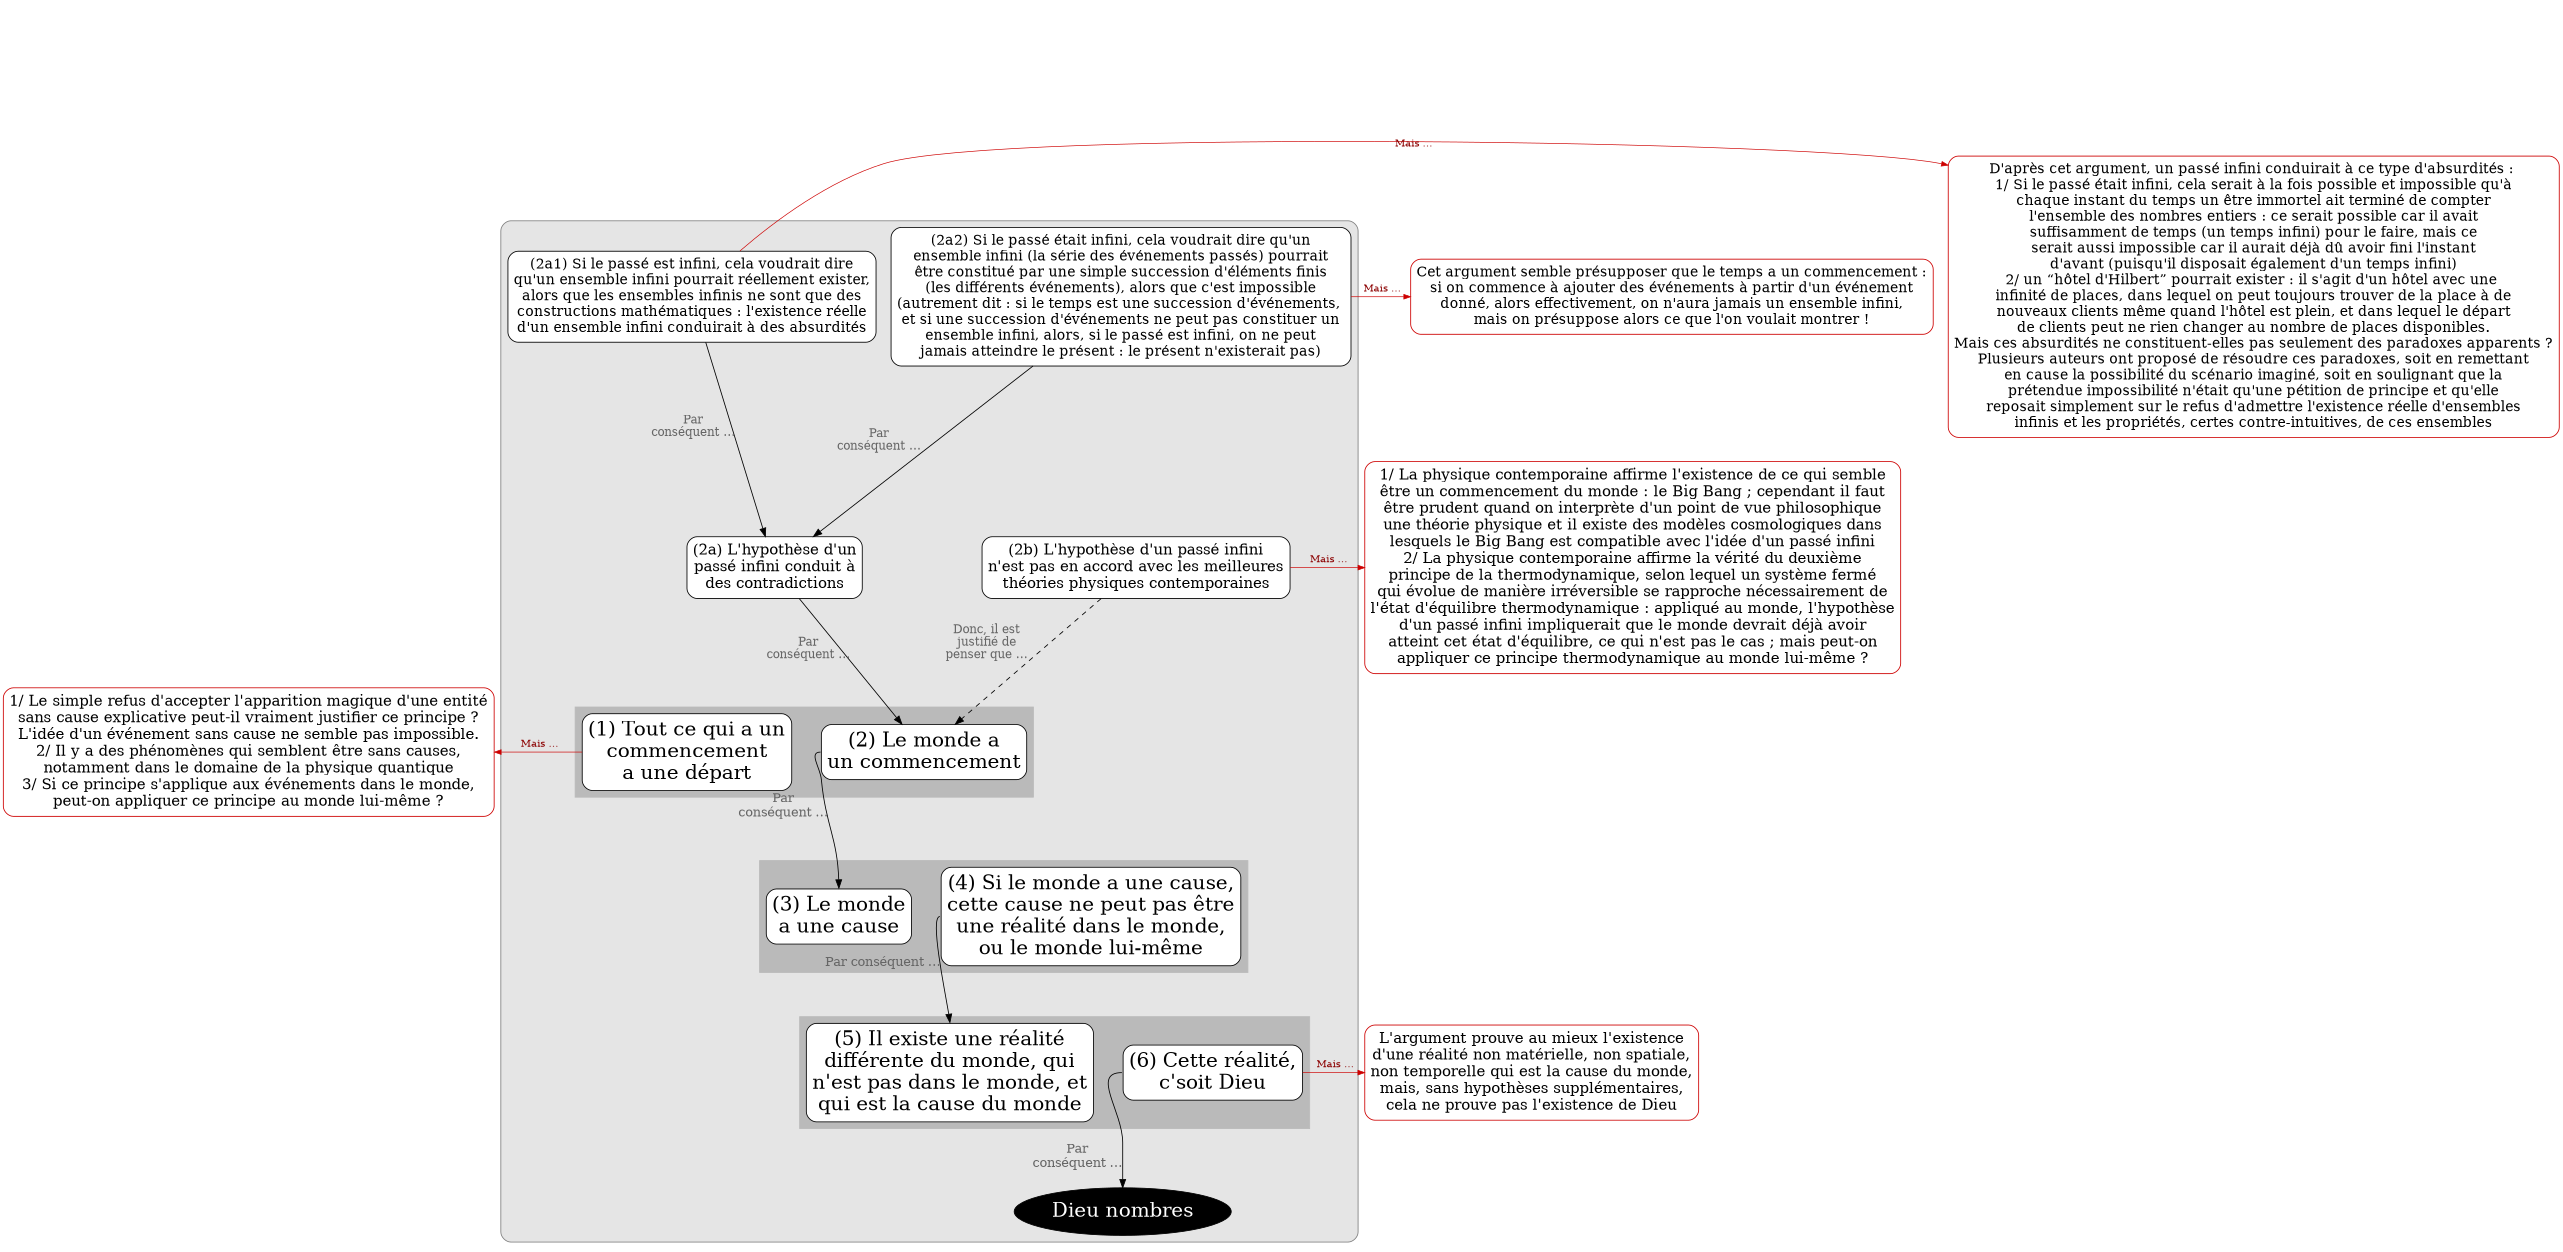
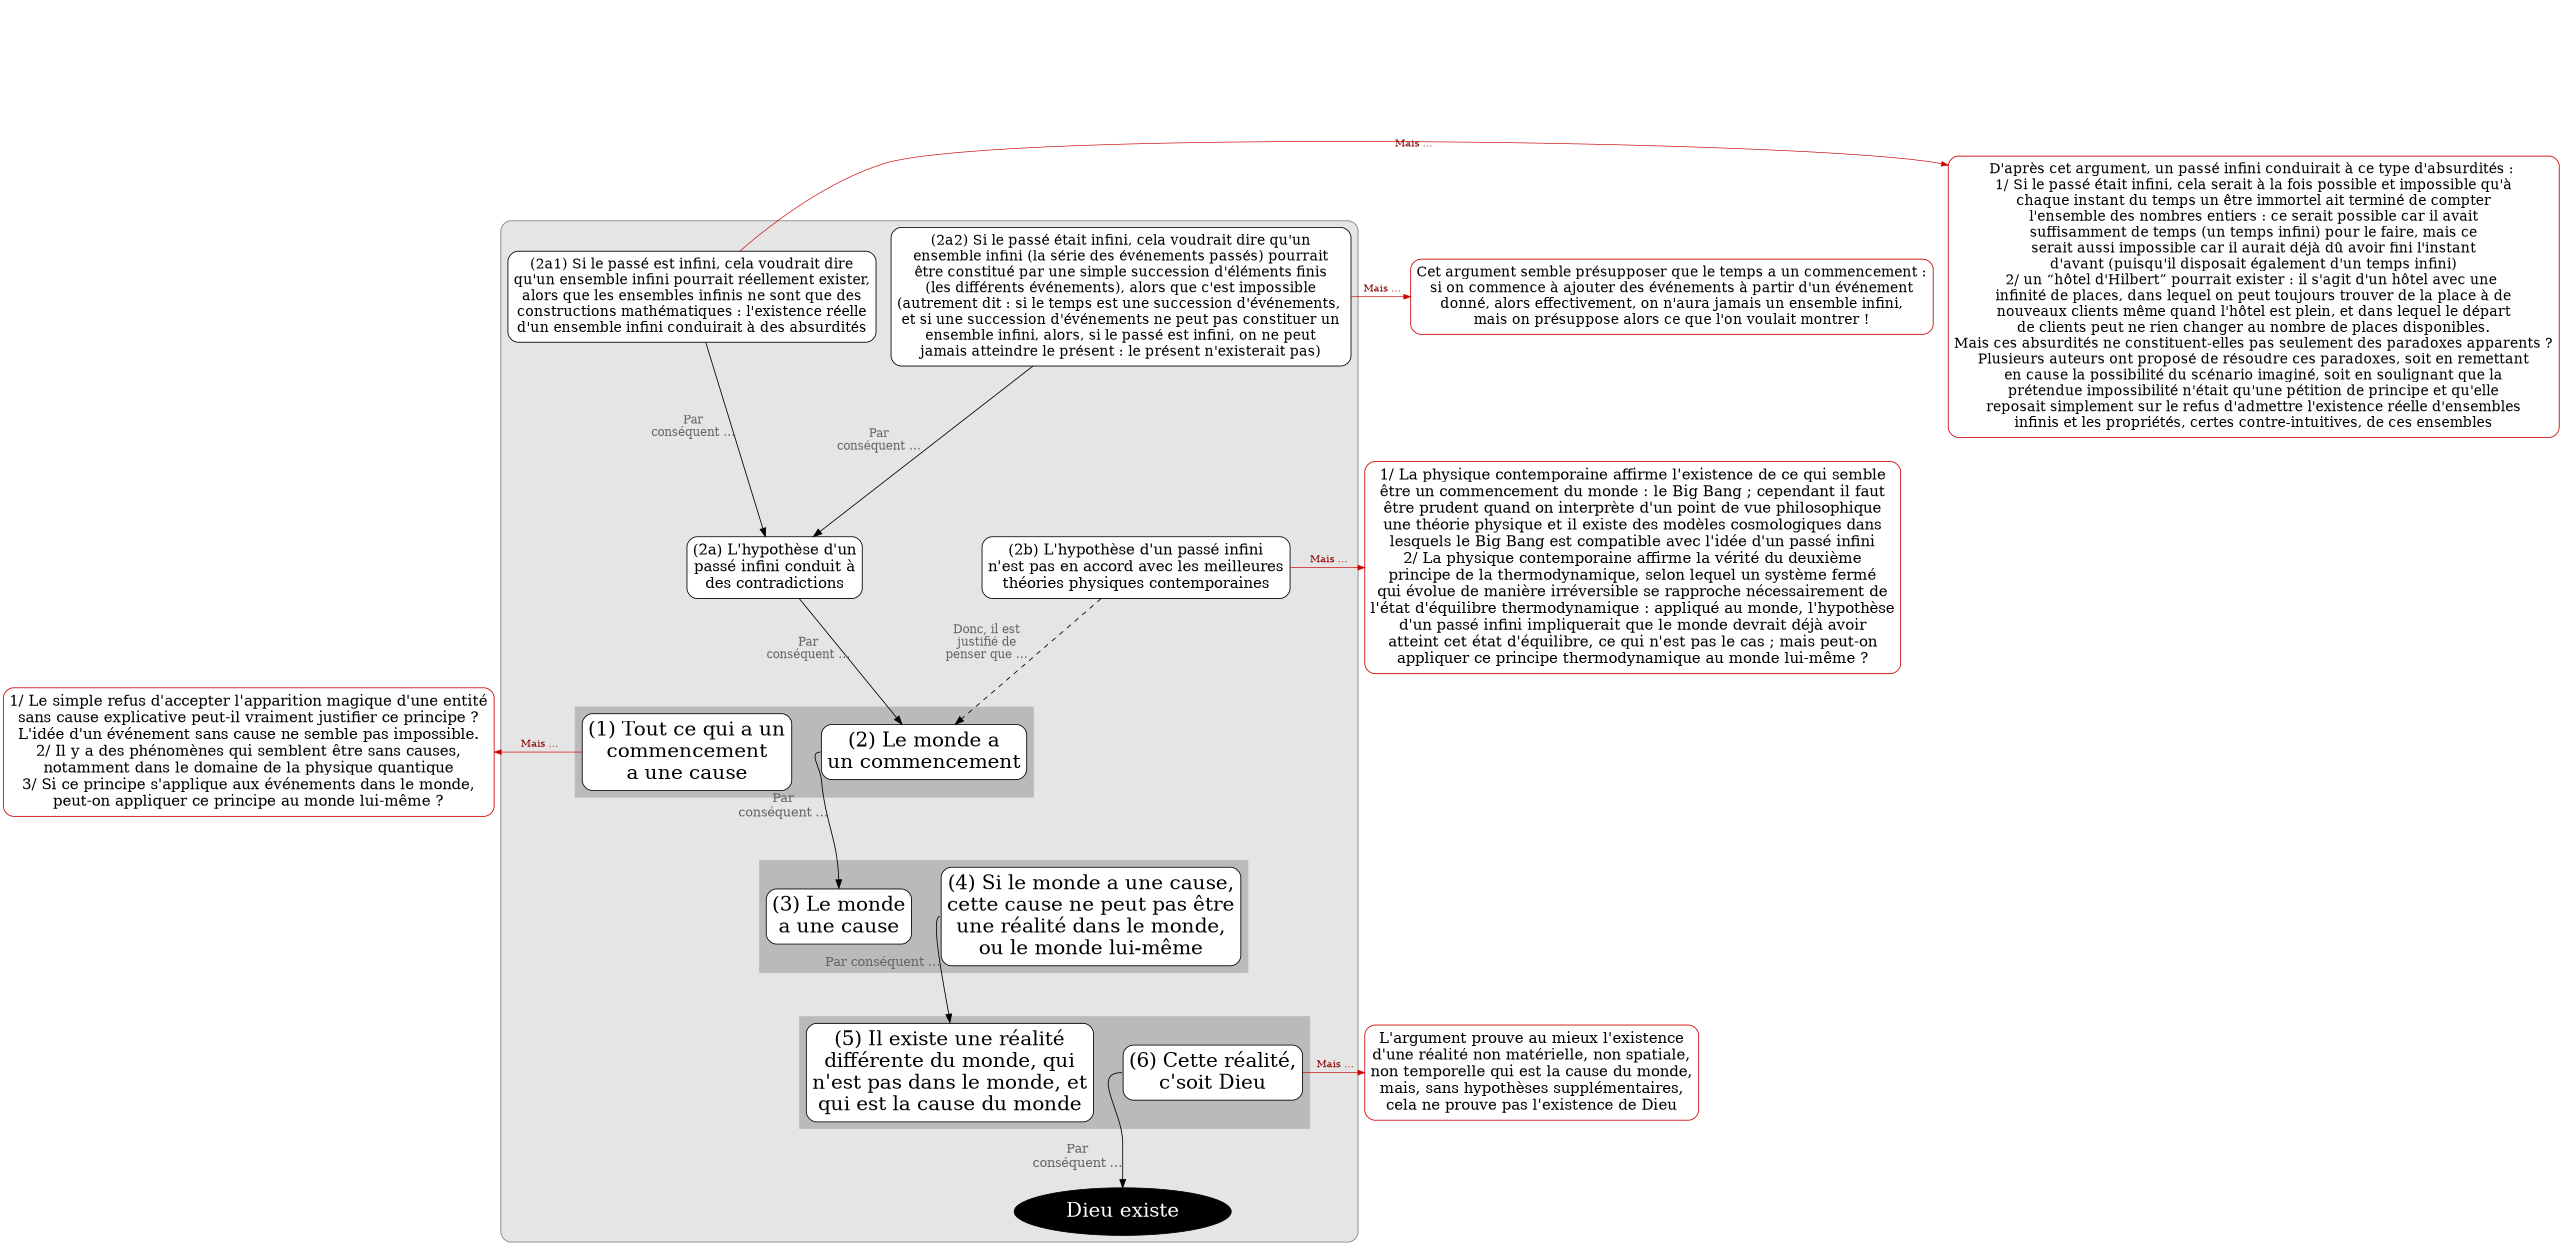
(687, 752) -> (687, 752)
(1123, 1212) -> (1123, 1212)
